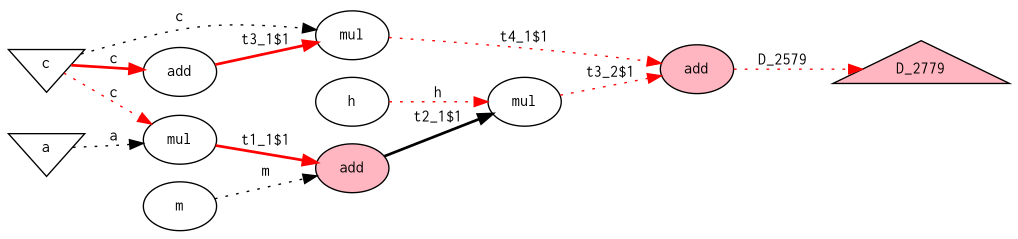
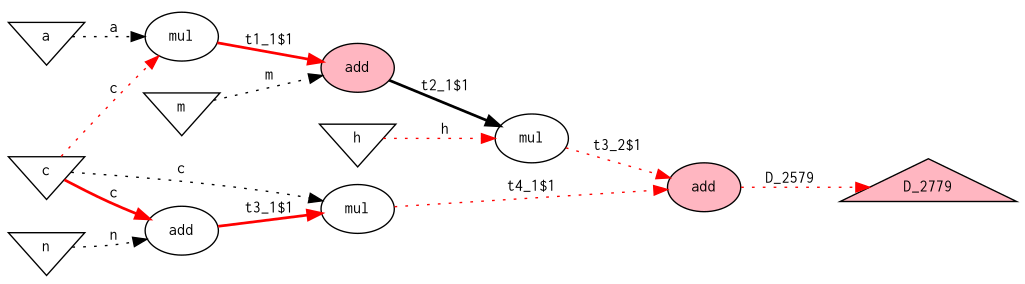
(352, 102) -> (358, 138)
(180, 206) -> (182, 107)
none -> (47, 247)
